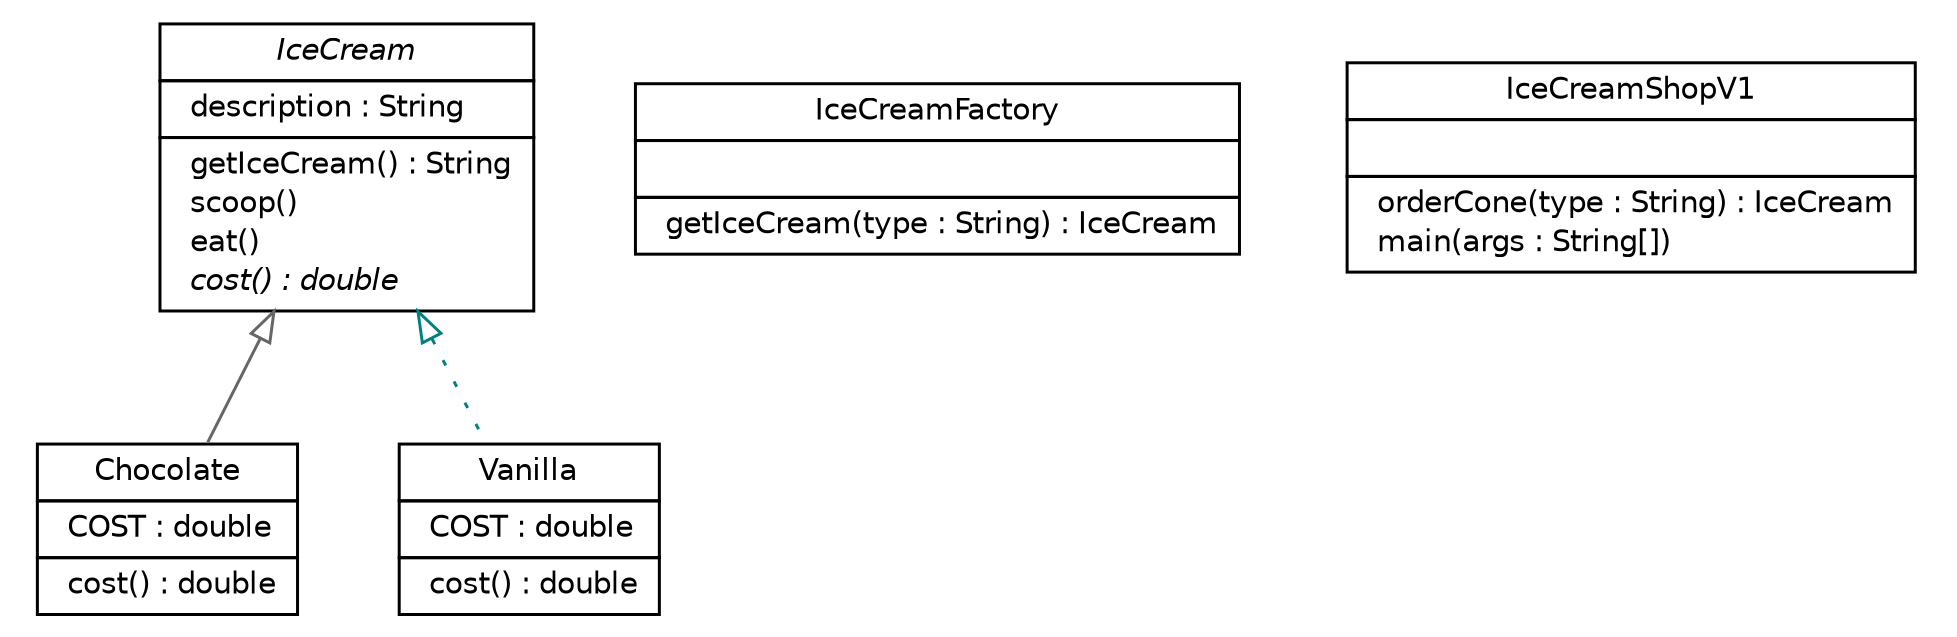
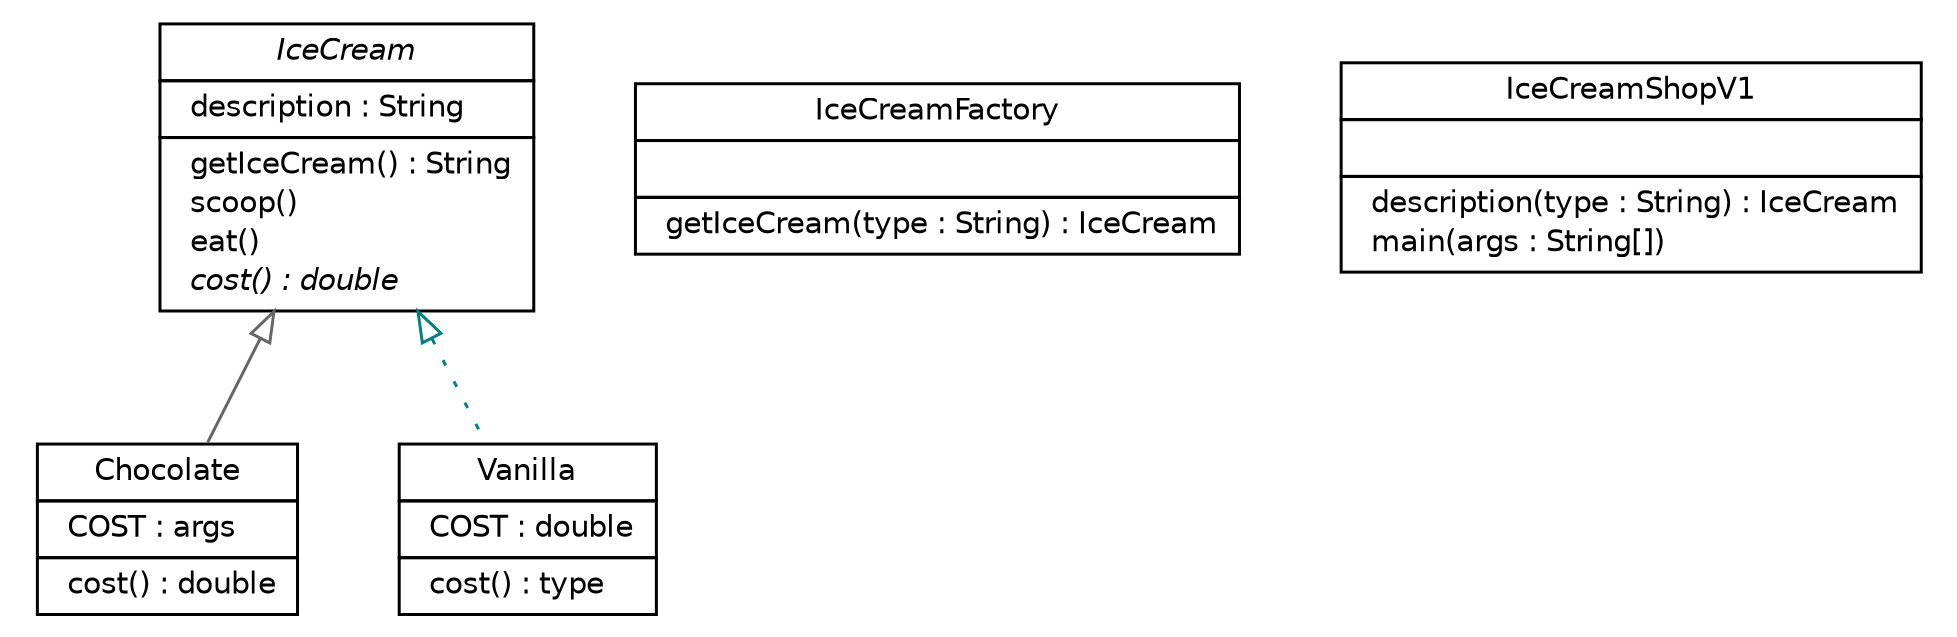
(1631, 203) -> (1631, 203)
(166, 528) -> (148, 528)
(529, 585) -> (513, 585)
